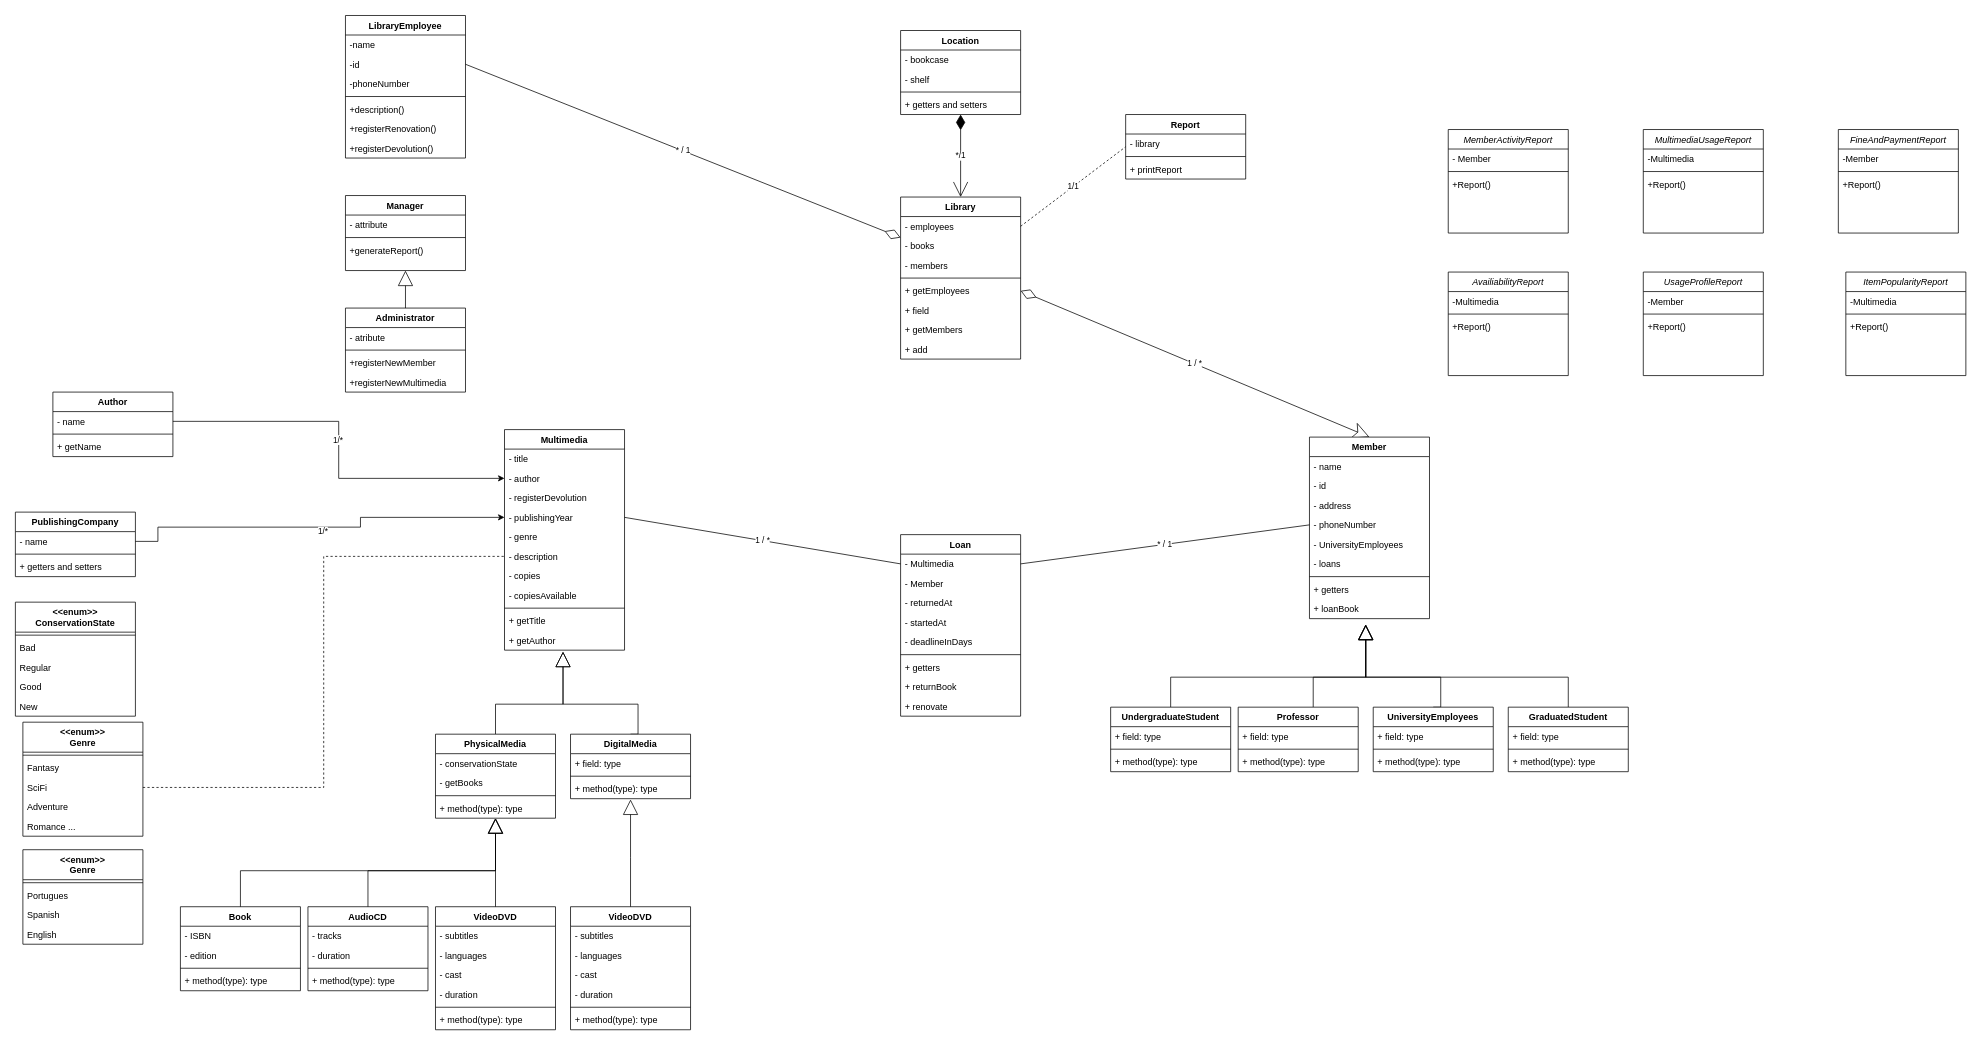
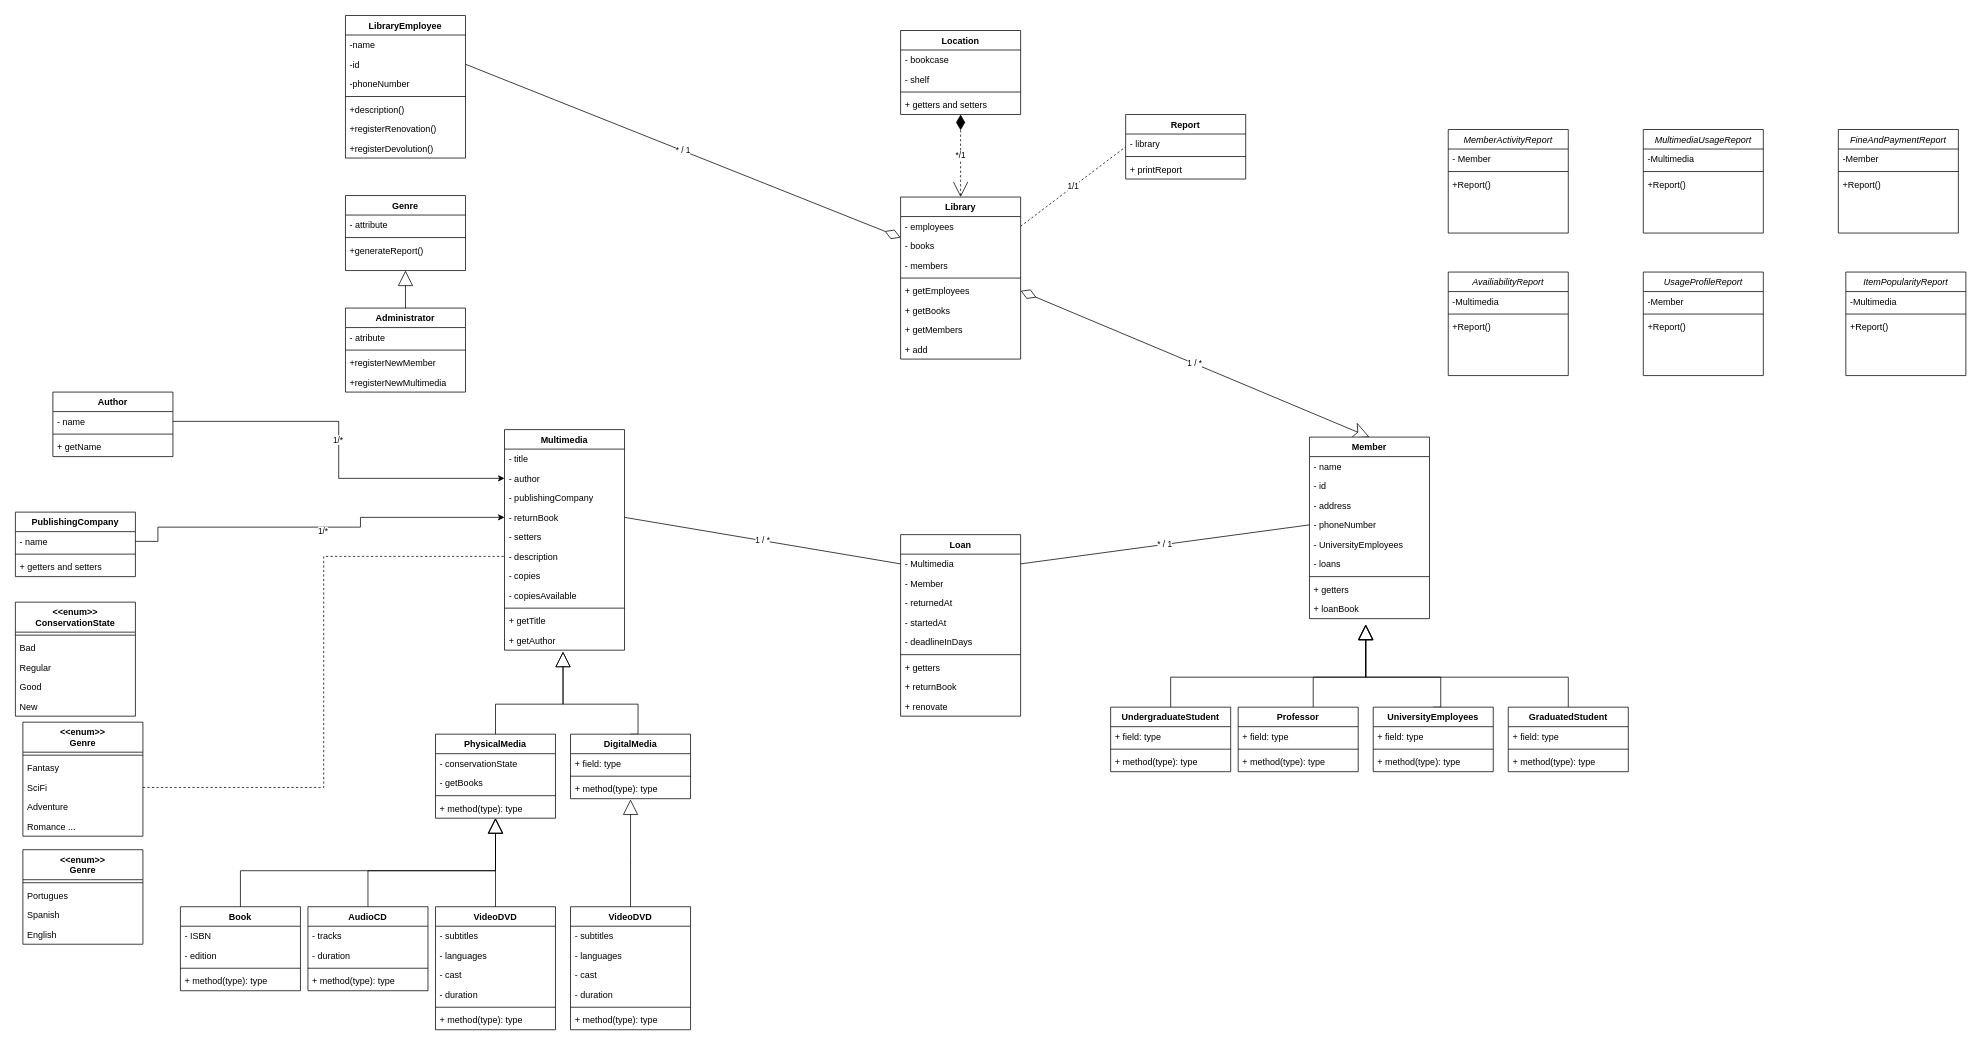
(960, 163) -> (960, 163)
(405, 206) -> (405, 206)
(919, 311) -> (929, 311)
(554, 498) -> (552, 498)
(544, 518) -> (538, 518)
(525, 537) -> (530, 537)
